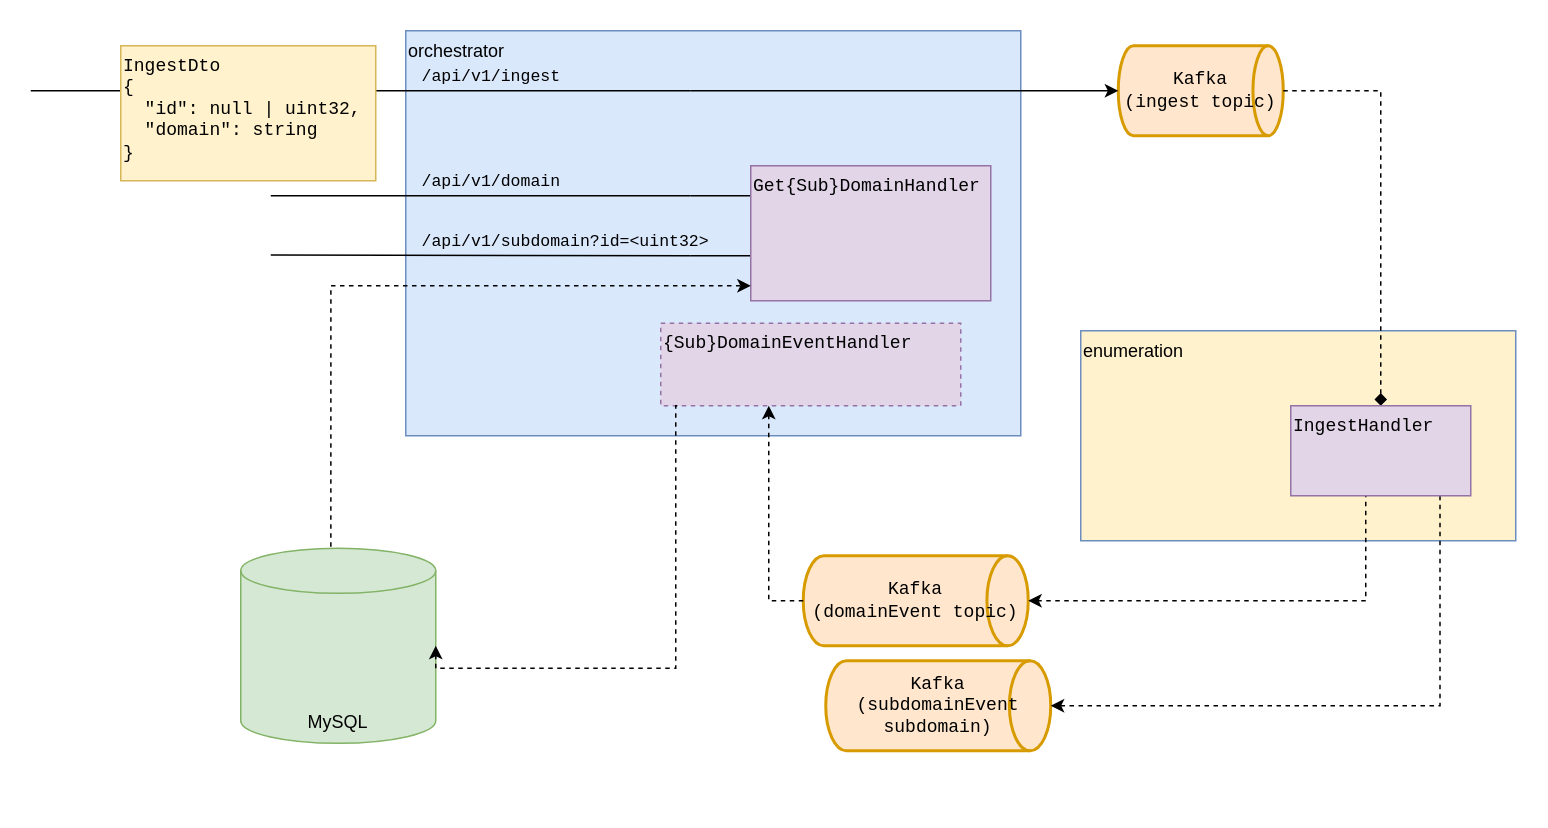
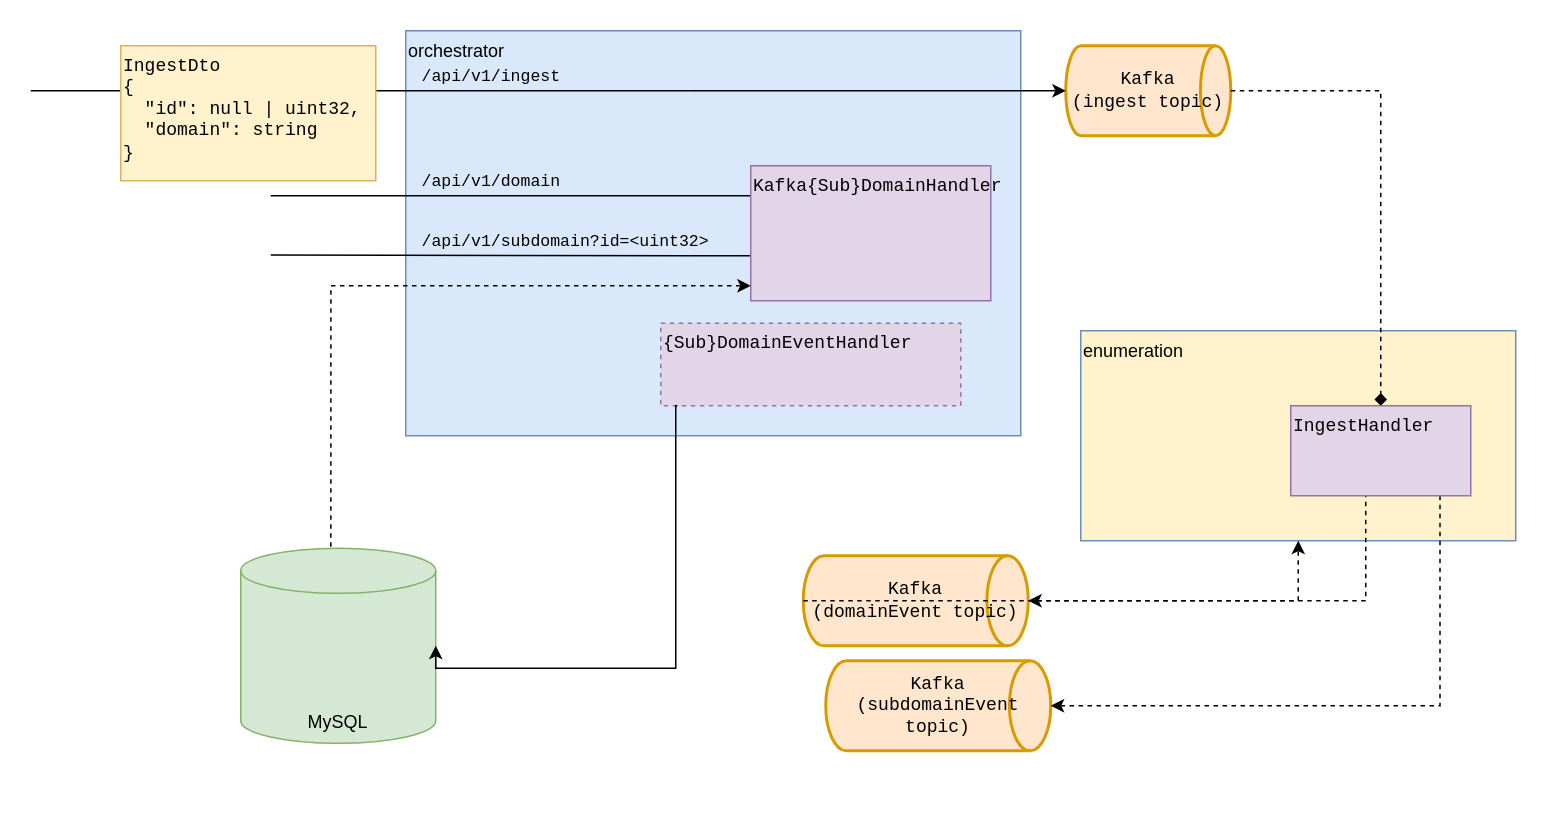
(1201, 91) -> (1148, 91)
(855, 187) -> (865, 187)
(769, 526) -> (914, 601)
(676, 662) -> (676, 662)
(938, 706) -> (938, 706)
